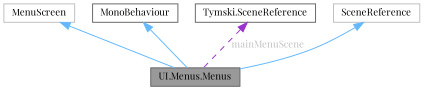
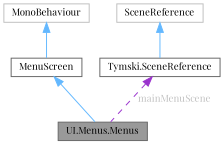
(39, 13) -> (47, 67)
(135, 13) -> (47, 13)
(169, 49) -> (47, 45)
(299, 54) -> (160, 45)
